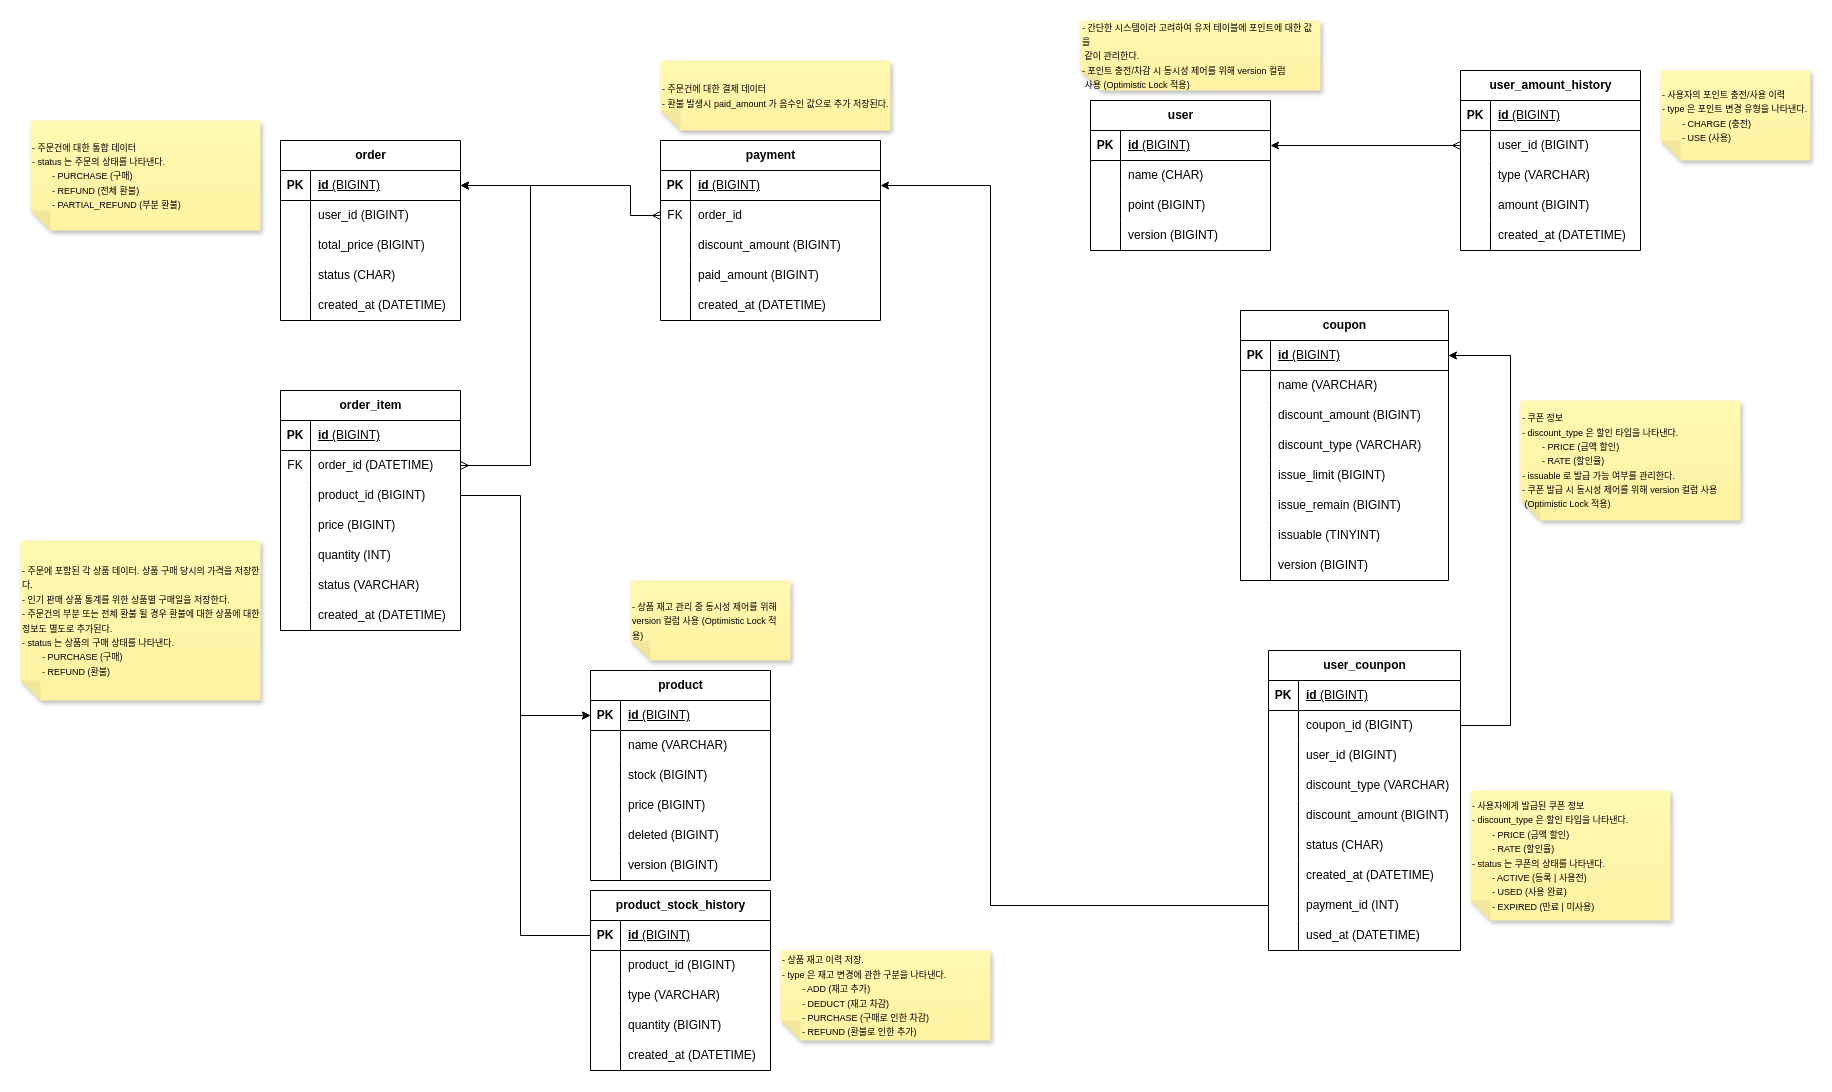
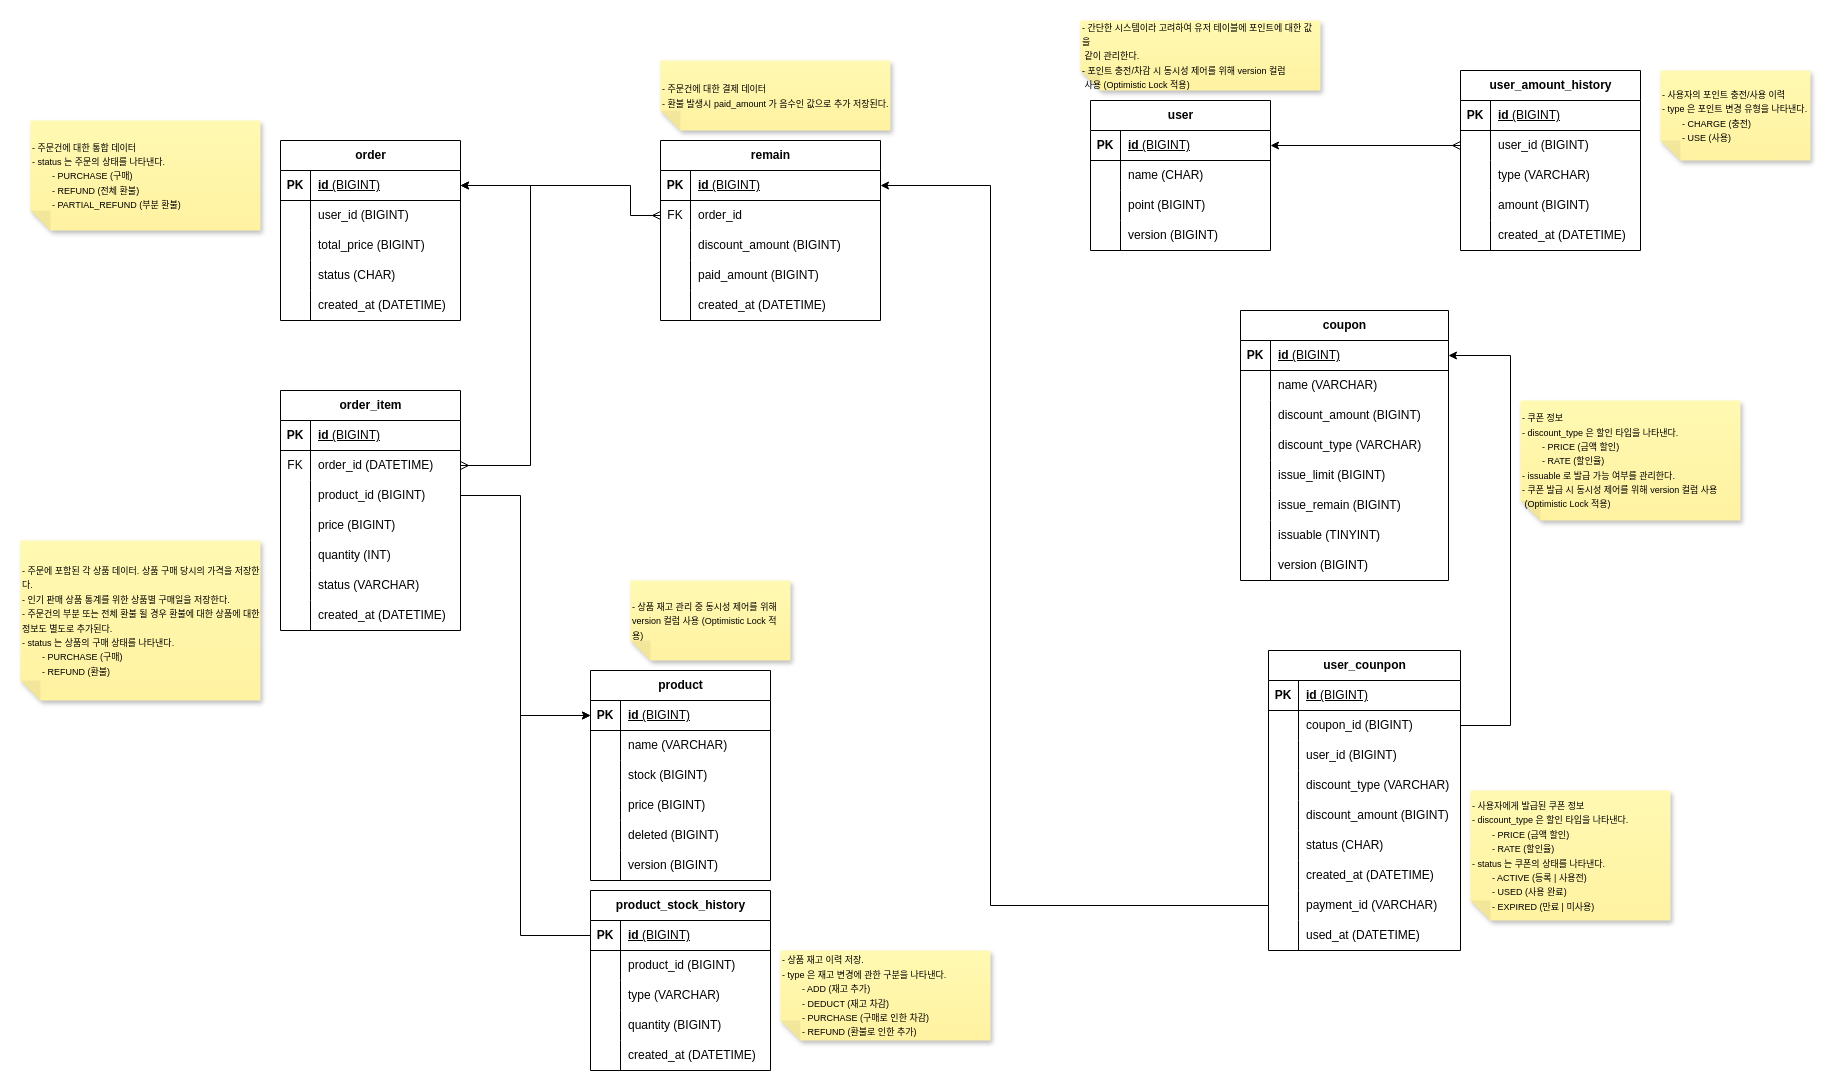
(771, 156) -> (771, 156)
(1357, 906) -> (1371, 906)
